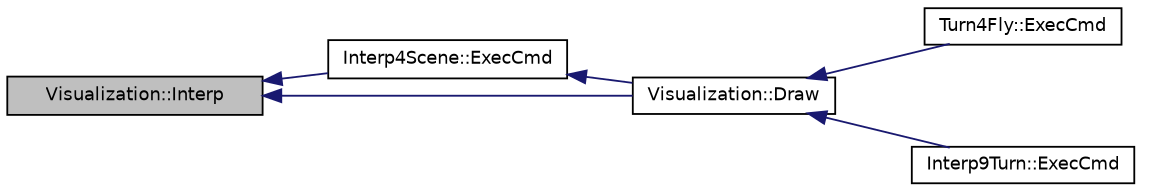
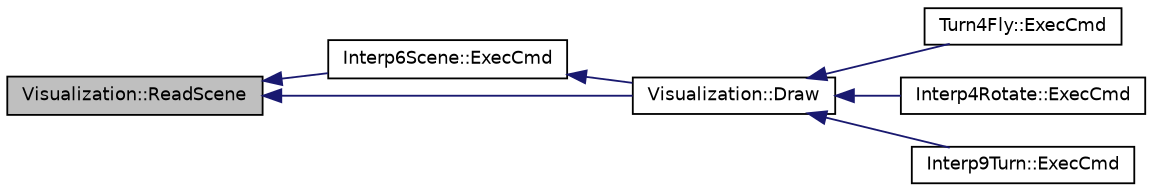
(448, 59) -> (448, 59)
(135, 96) -> (135, 96)
none -> (1023, 96)
